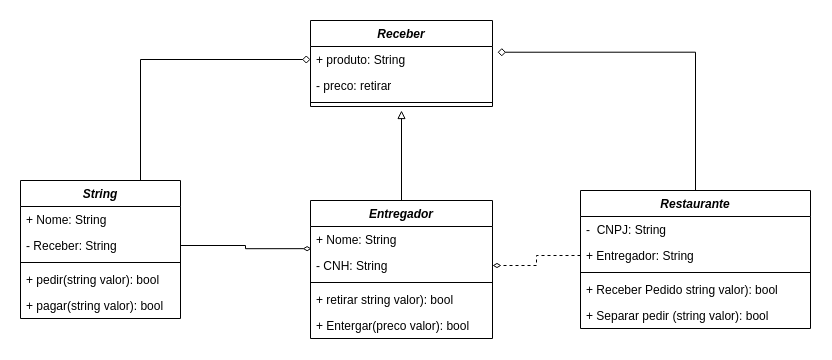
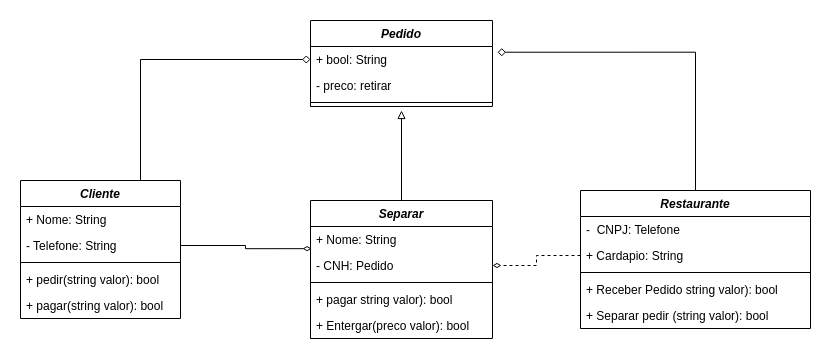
(402, 35) -> (402, 35)
(367, 61) -> (356, 61)
(101, 195) -> (101, 195)
(402, 215) -> (402, 215)
(631, 231) -> (637, 231)
(77, 247) -> (79, 247)
(647, 257) -> (639, 257)
(354, 267) -> (354, 267)
(400, 301) -> (395, 301)
